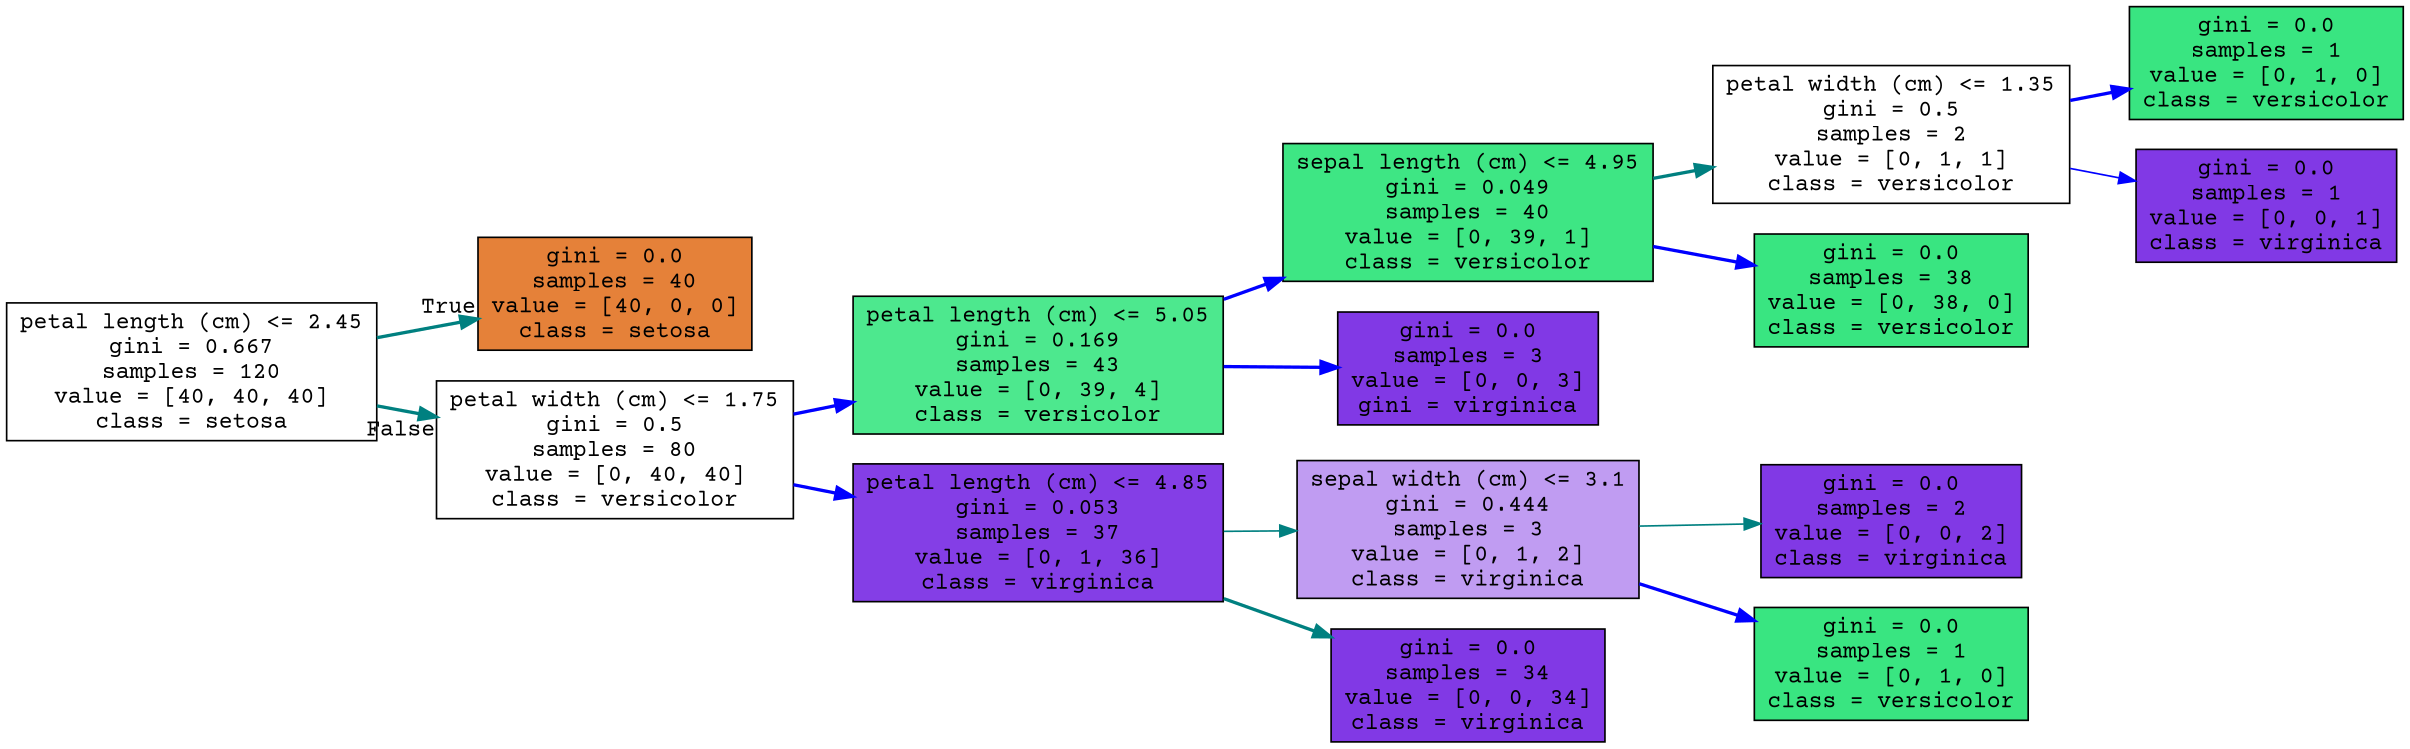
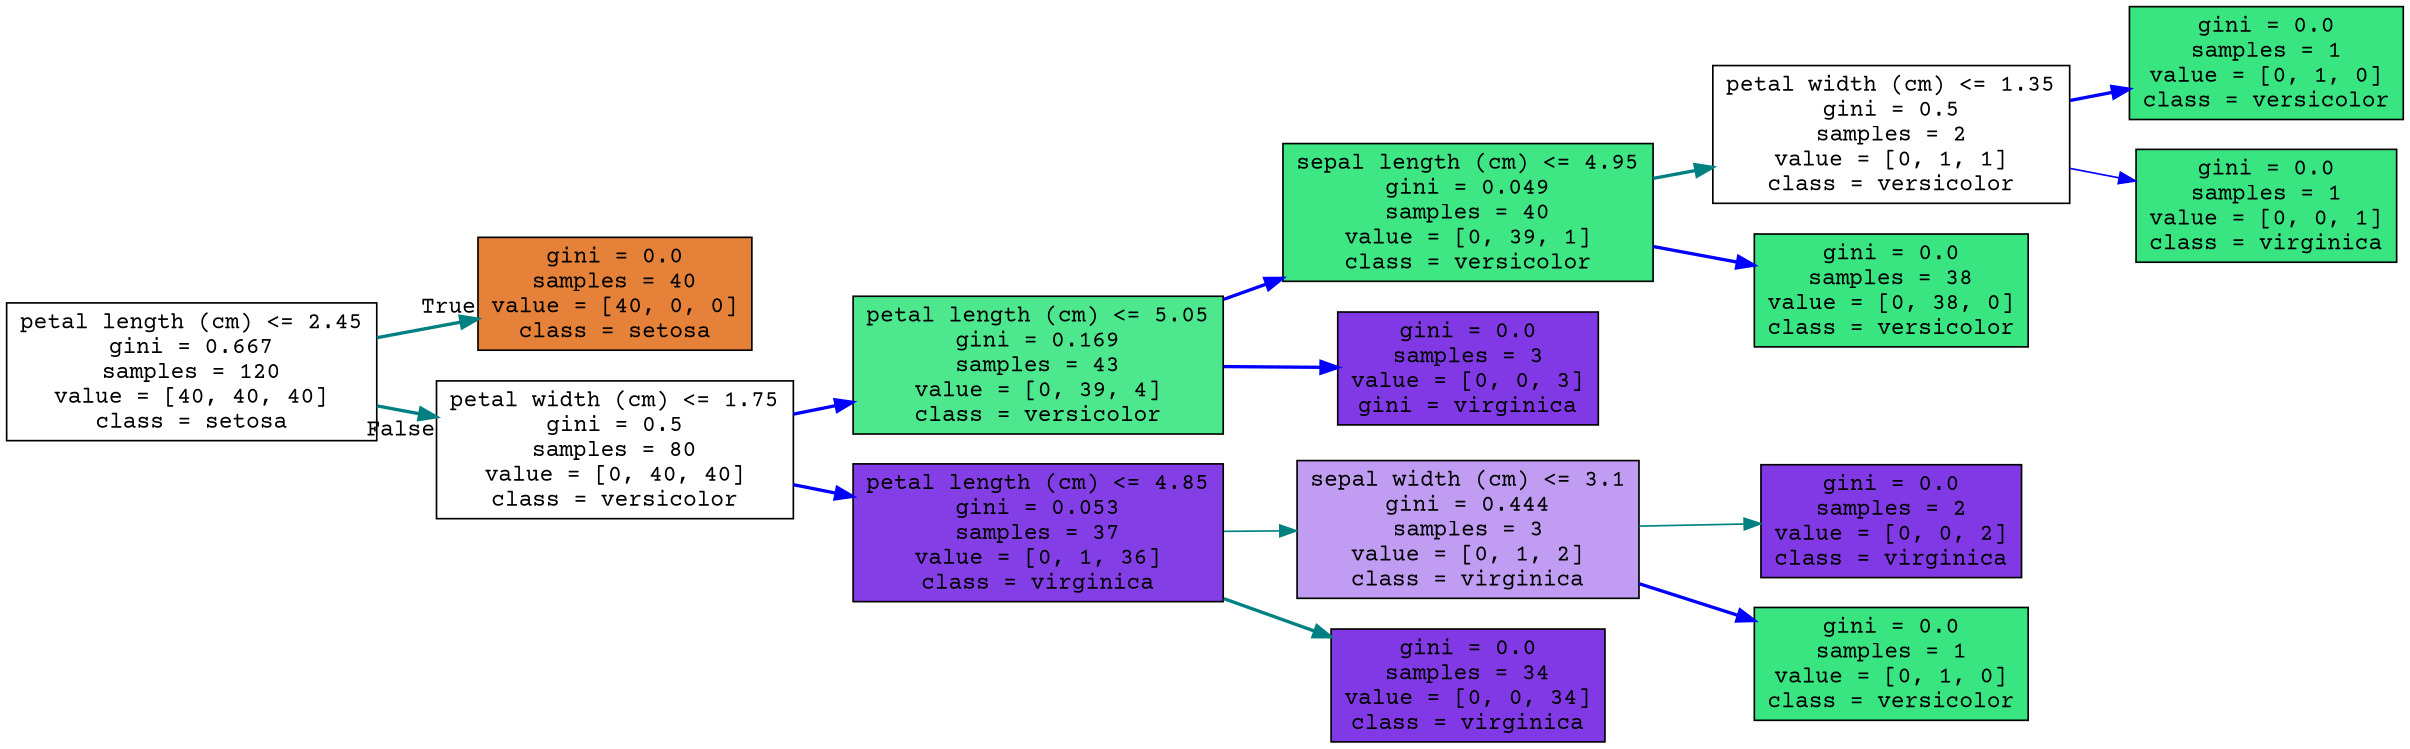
(2266, 206) -> (2266, 206)
